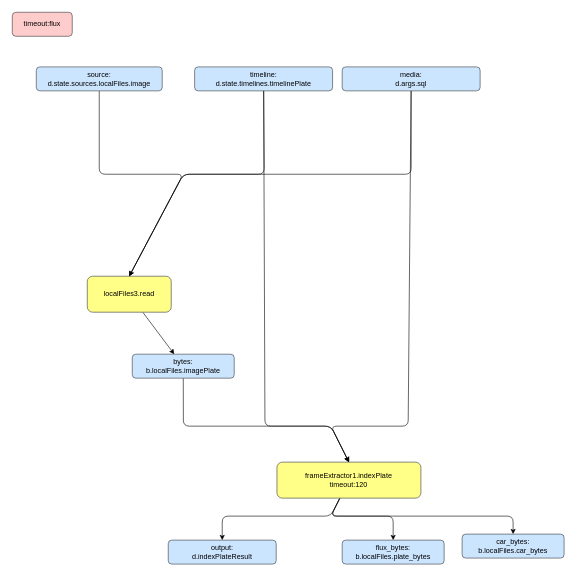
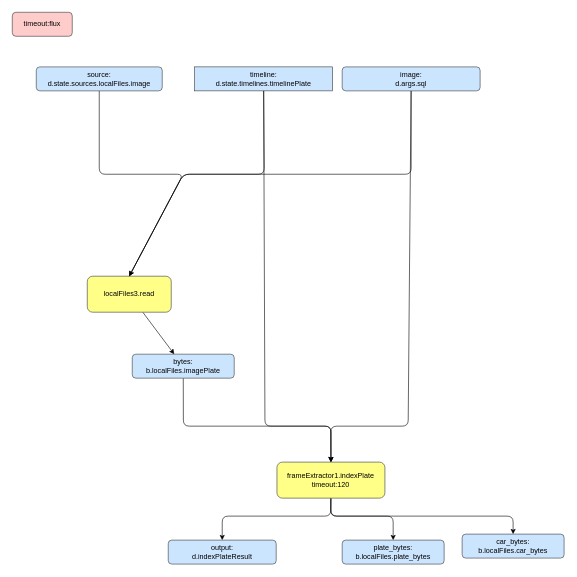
(264, 79) -> (264, 79)
(411, 79) -> (411, 79)
(349, 480) -> (331, 480)
(393, 552) -> (393, 552)
